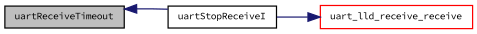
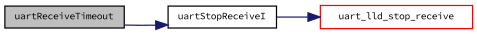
(152, 9) -> (140, 25)
(396, 17) -> (396, 17)
